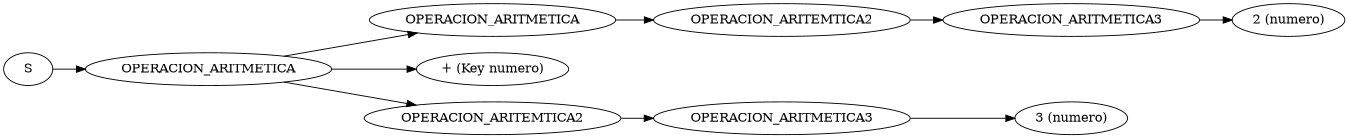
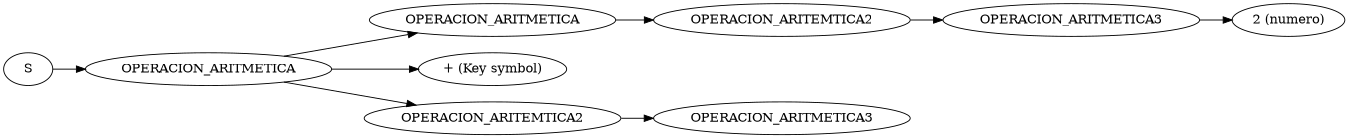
(493, 69) -> (493, 69)
(1071, 118) -> none
